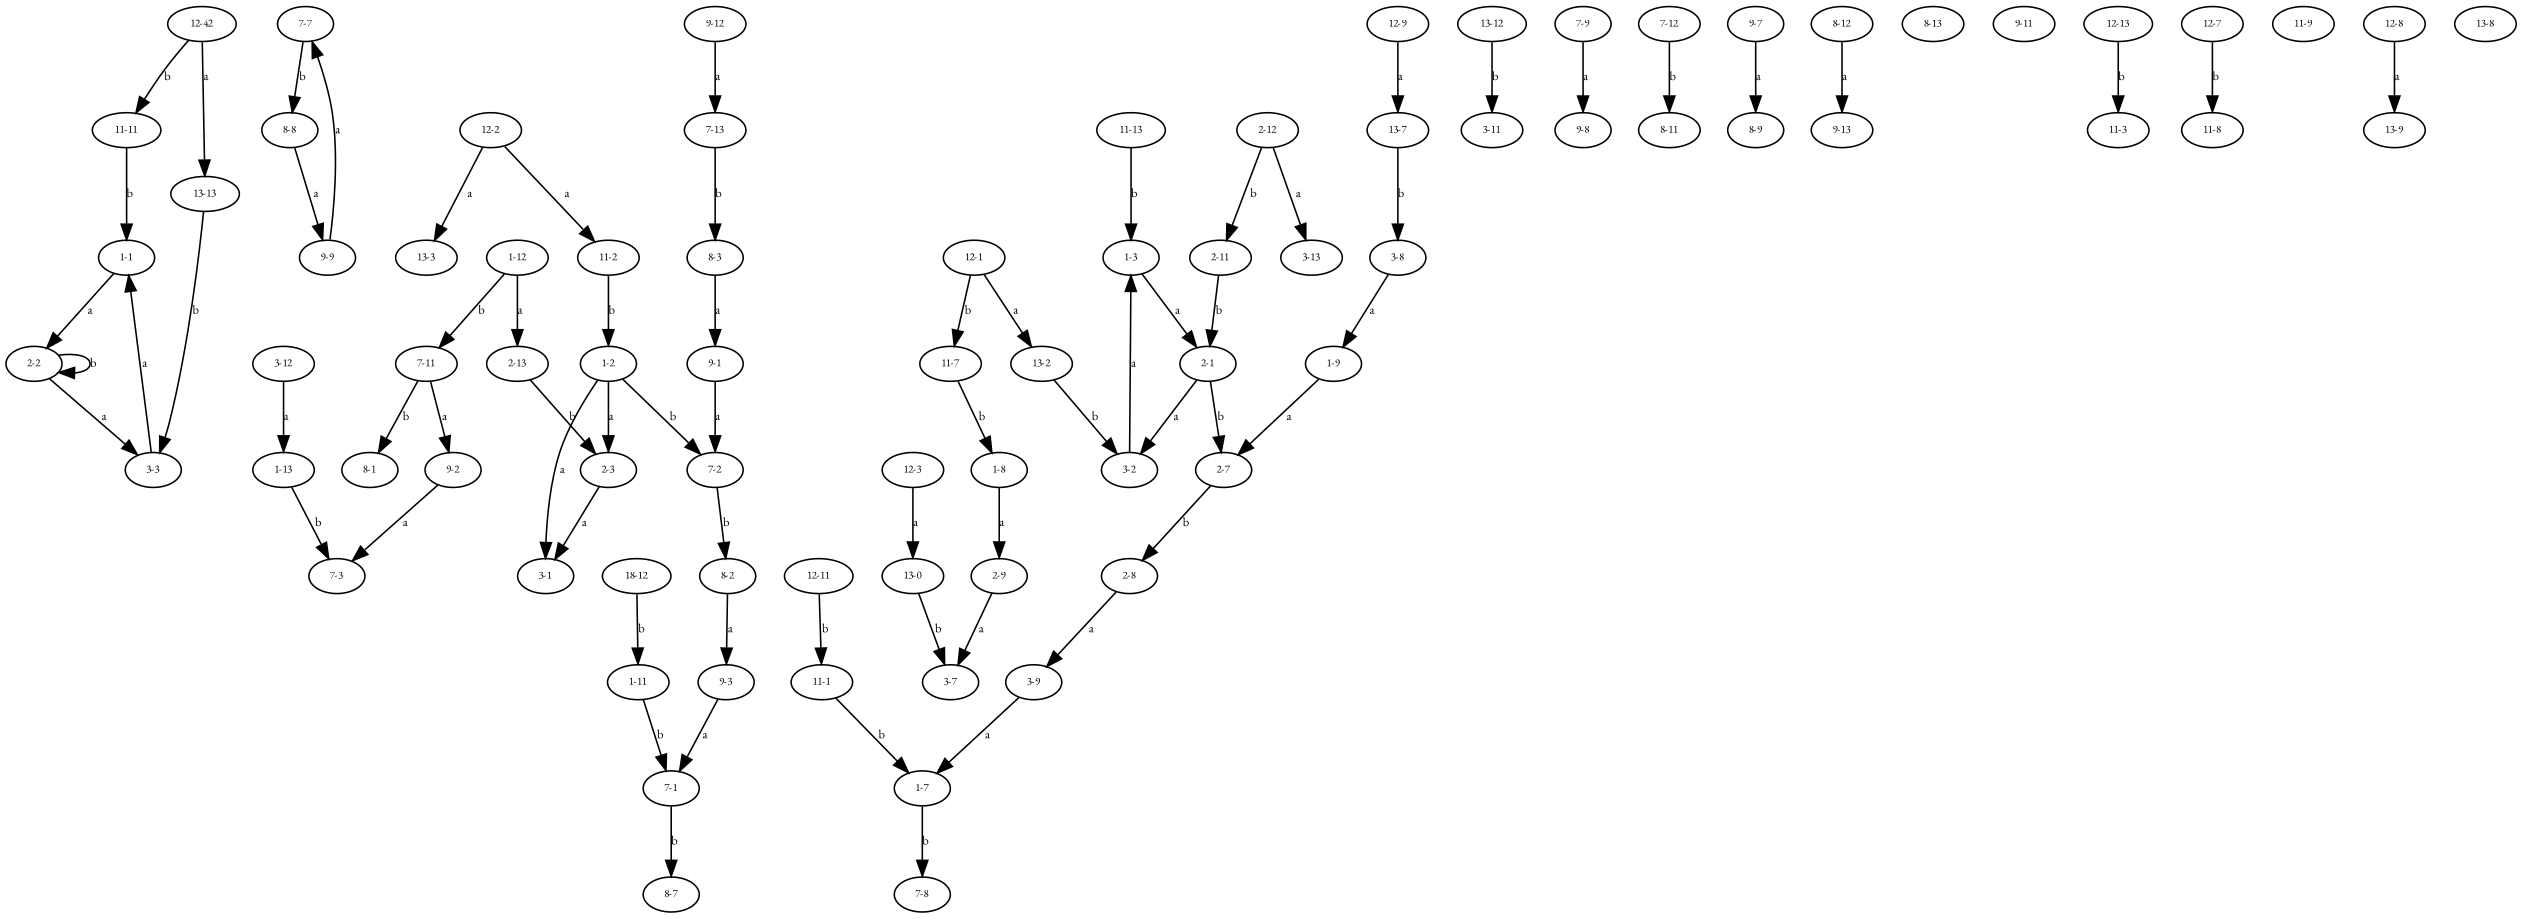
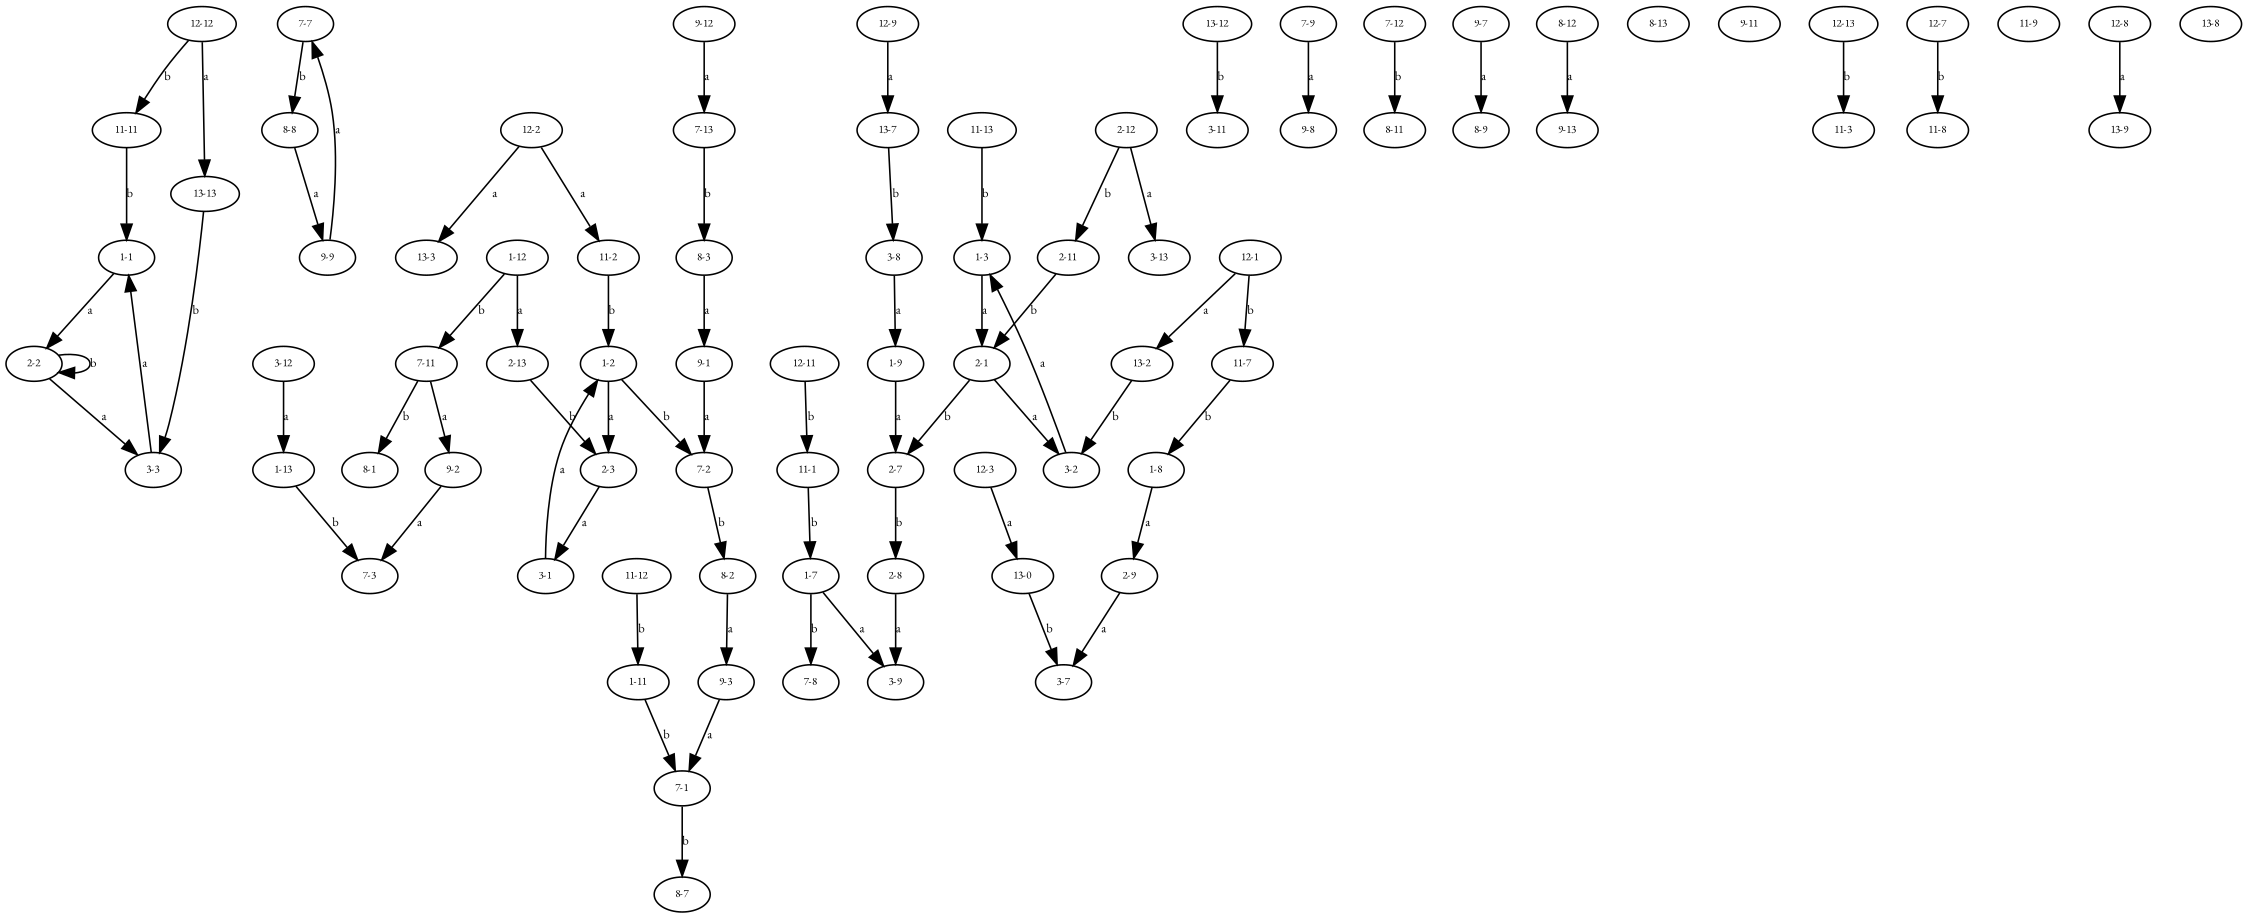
(202, 24) -> (202, 24)
(558, 457) -> (554, 473)
(637, 576) -> (637, 576)
(984, 730) -> (848, 623)
